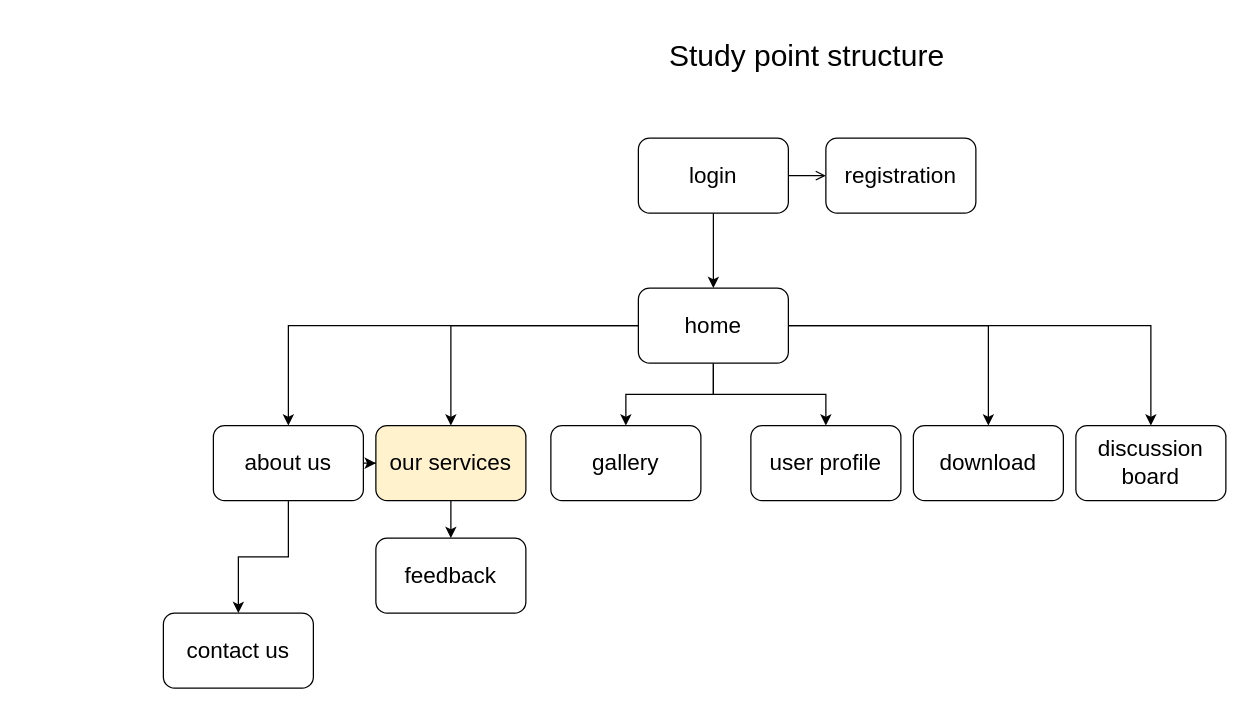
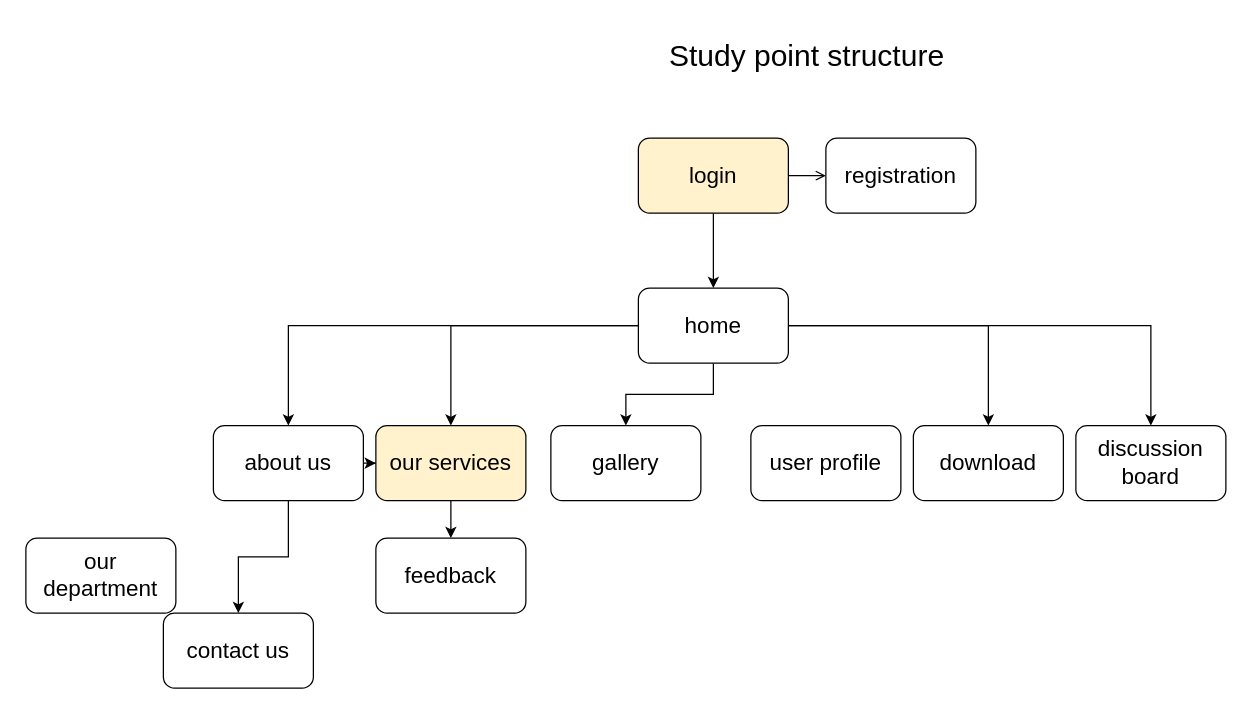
(713, 176) -> (713, 176)
(782, 394) -> none
none -> (101, 576)
